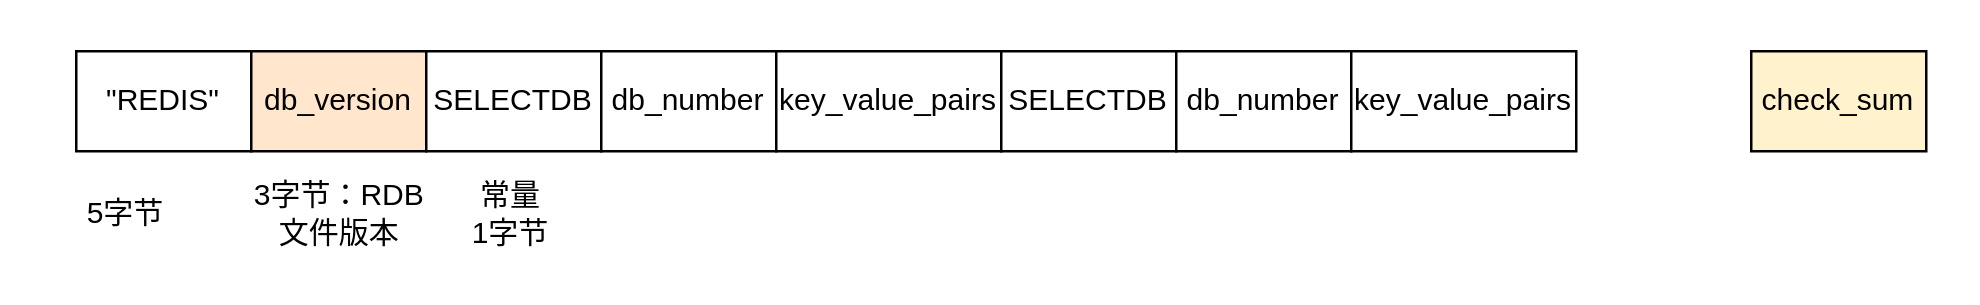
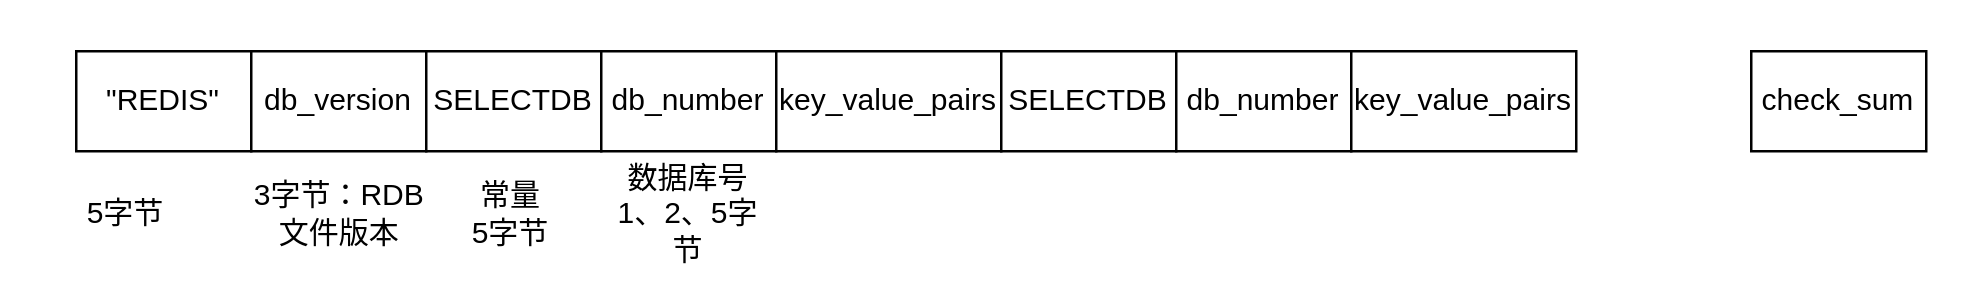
(339, 101) -> (339, 101)
(1839, 101) -> (1839, 101)
(511, 214) -> (511, 214)
none -> (689, 214)
